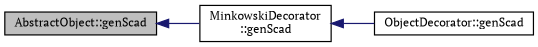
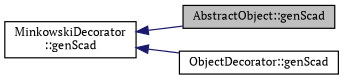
(184, 23) -> (166, 28)
